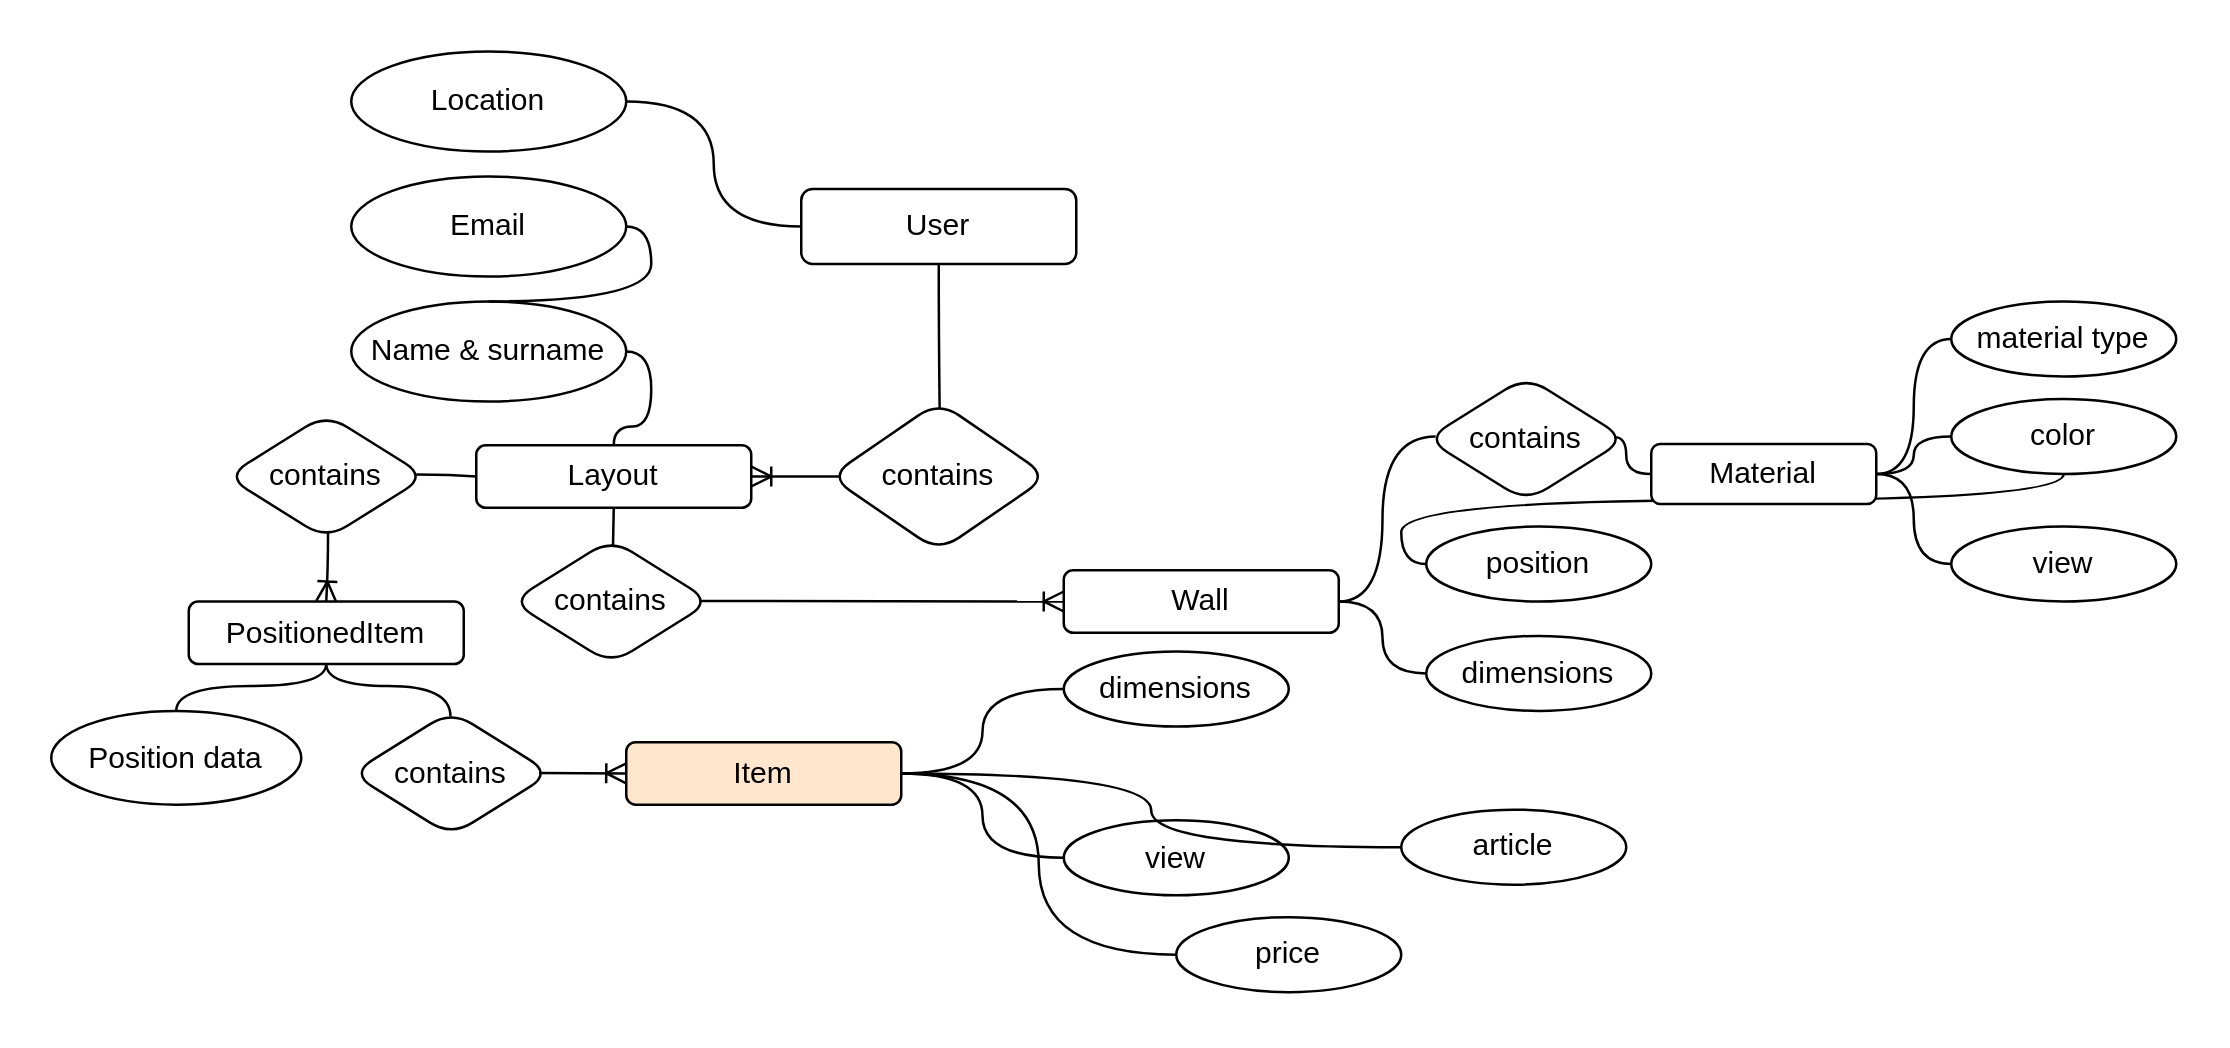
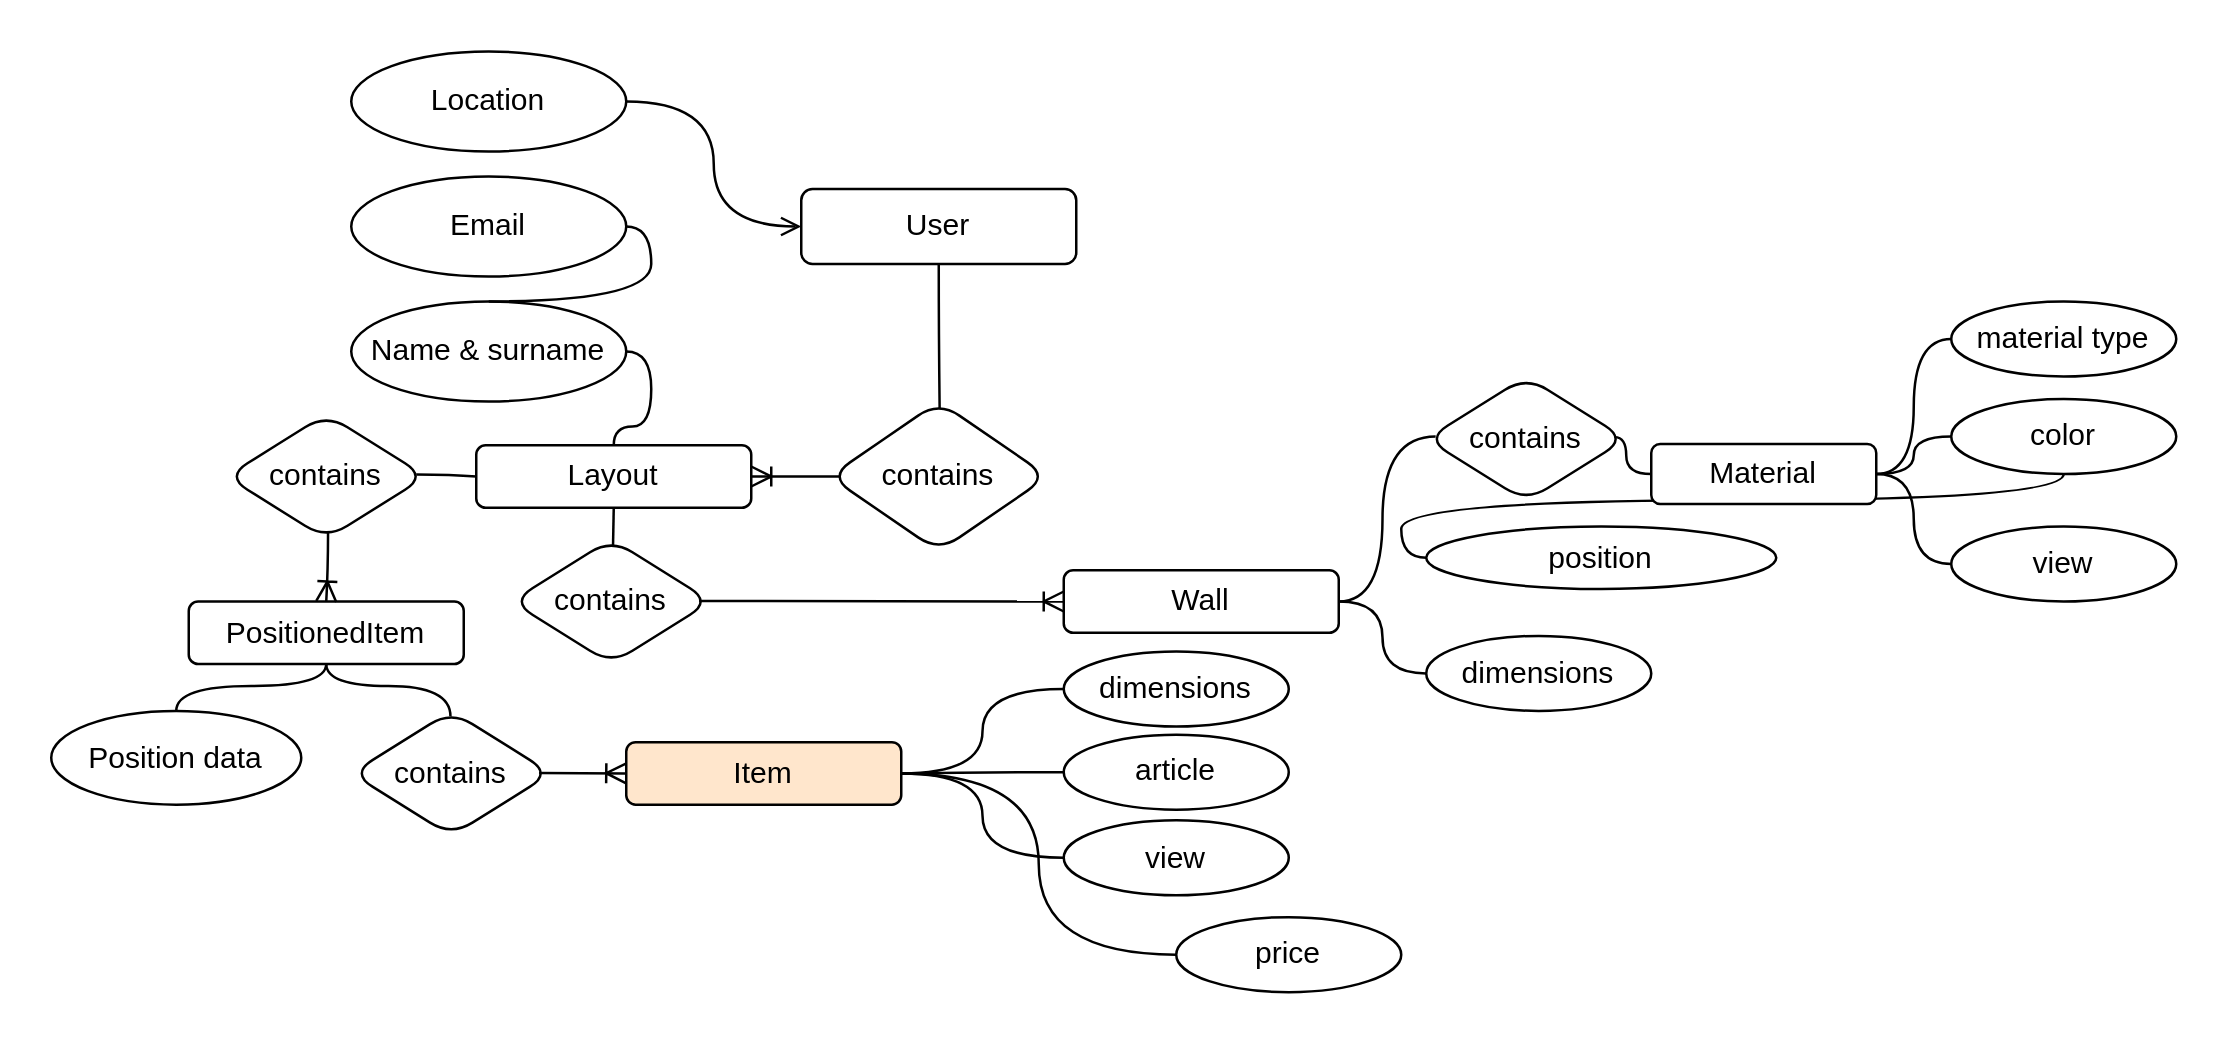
(794, 226) -> (793, 226)
(1539, 564) -> (1601, 558)
(1514, 847) -> (1176, 772)
